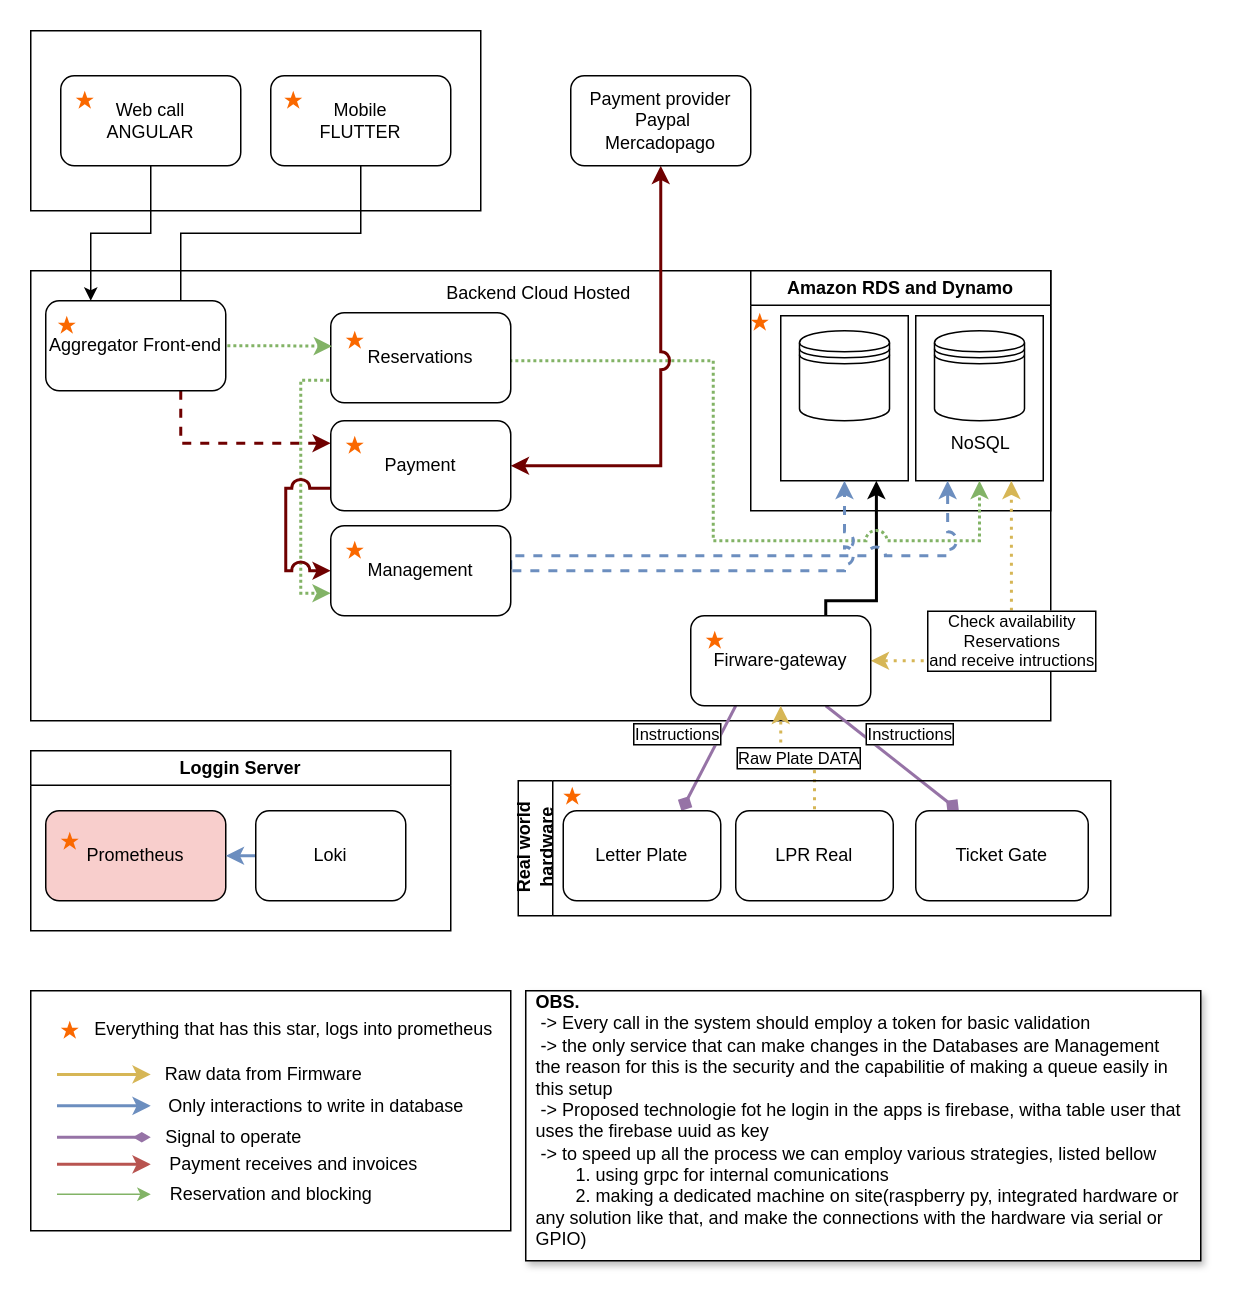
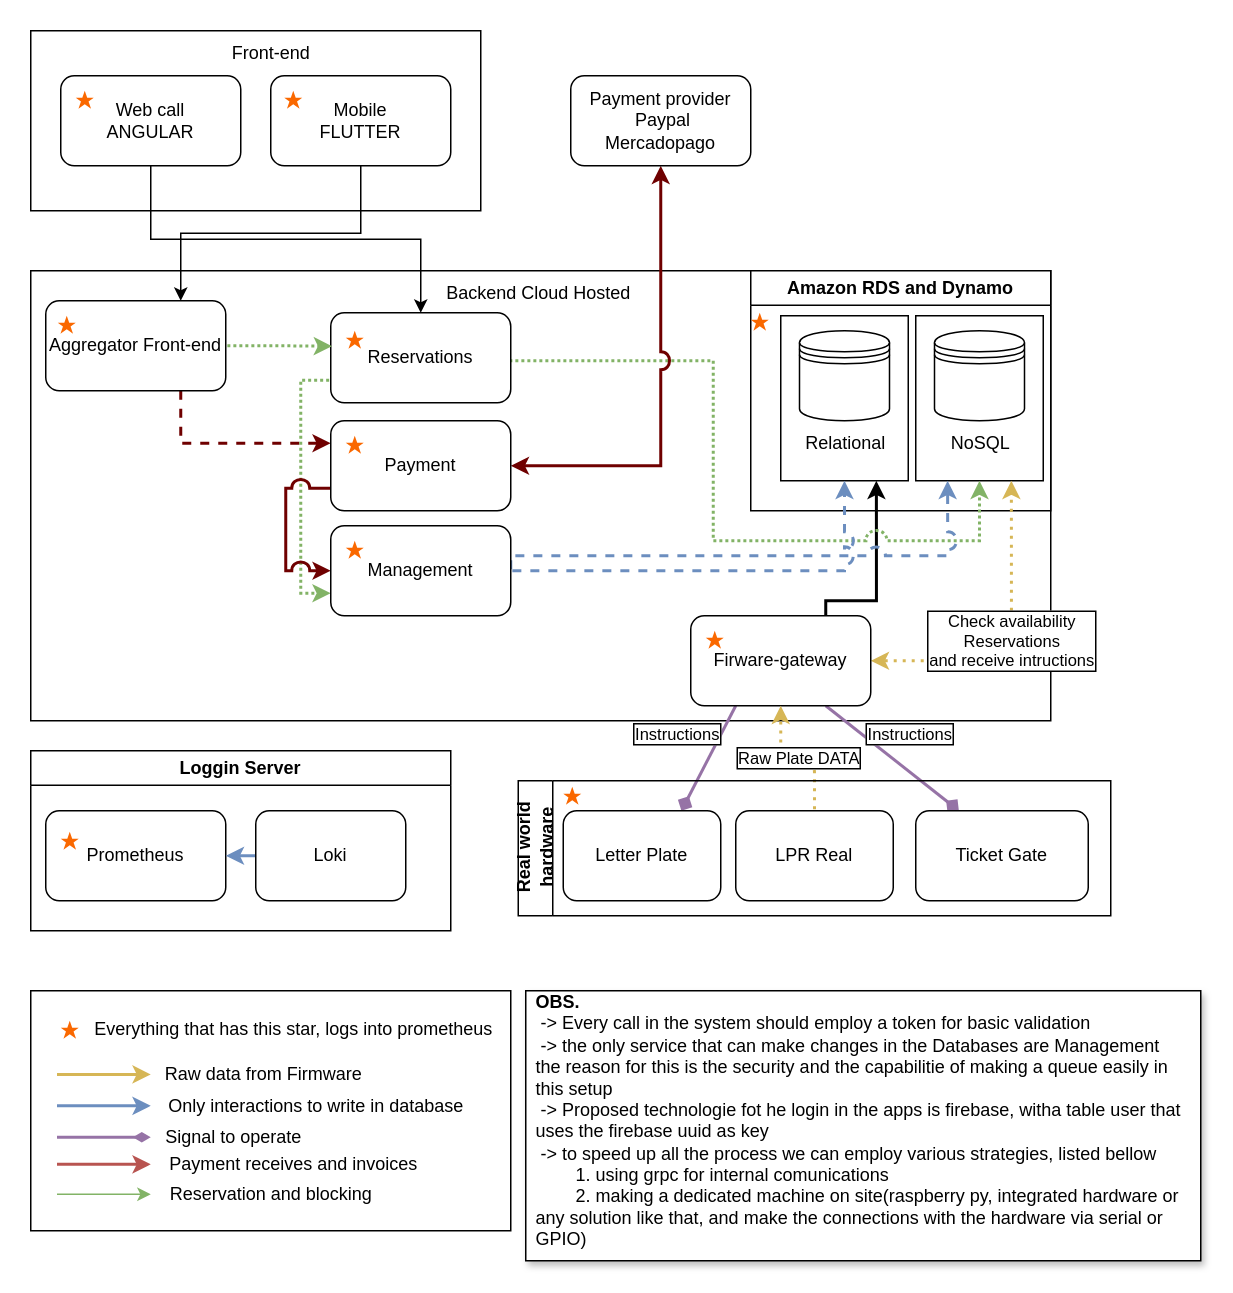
none -> (271, 53)
(94, 233) -> (313, 239)
(181, 293) -> (181, 289)
none -> (845, 443)
(136, 856) -> (136, 856)
